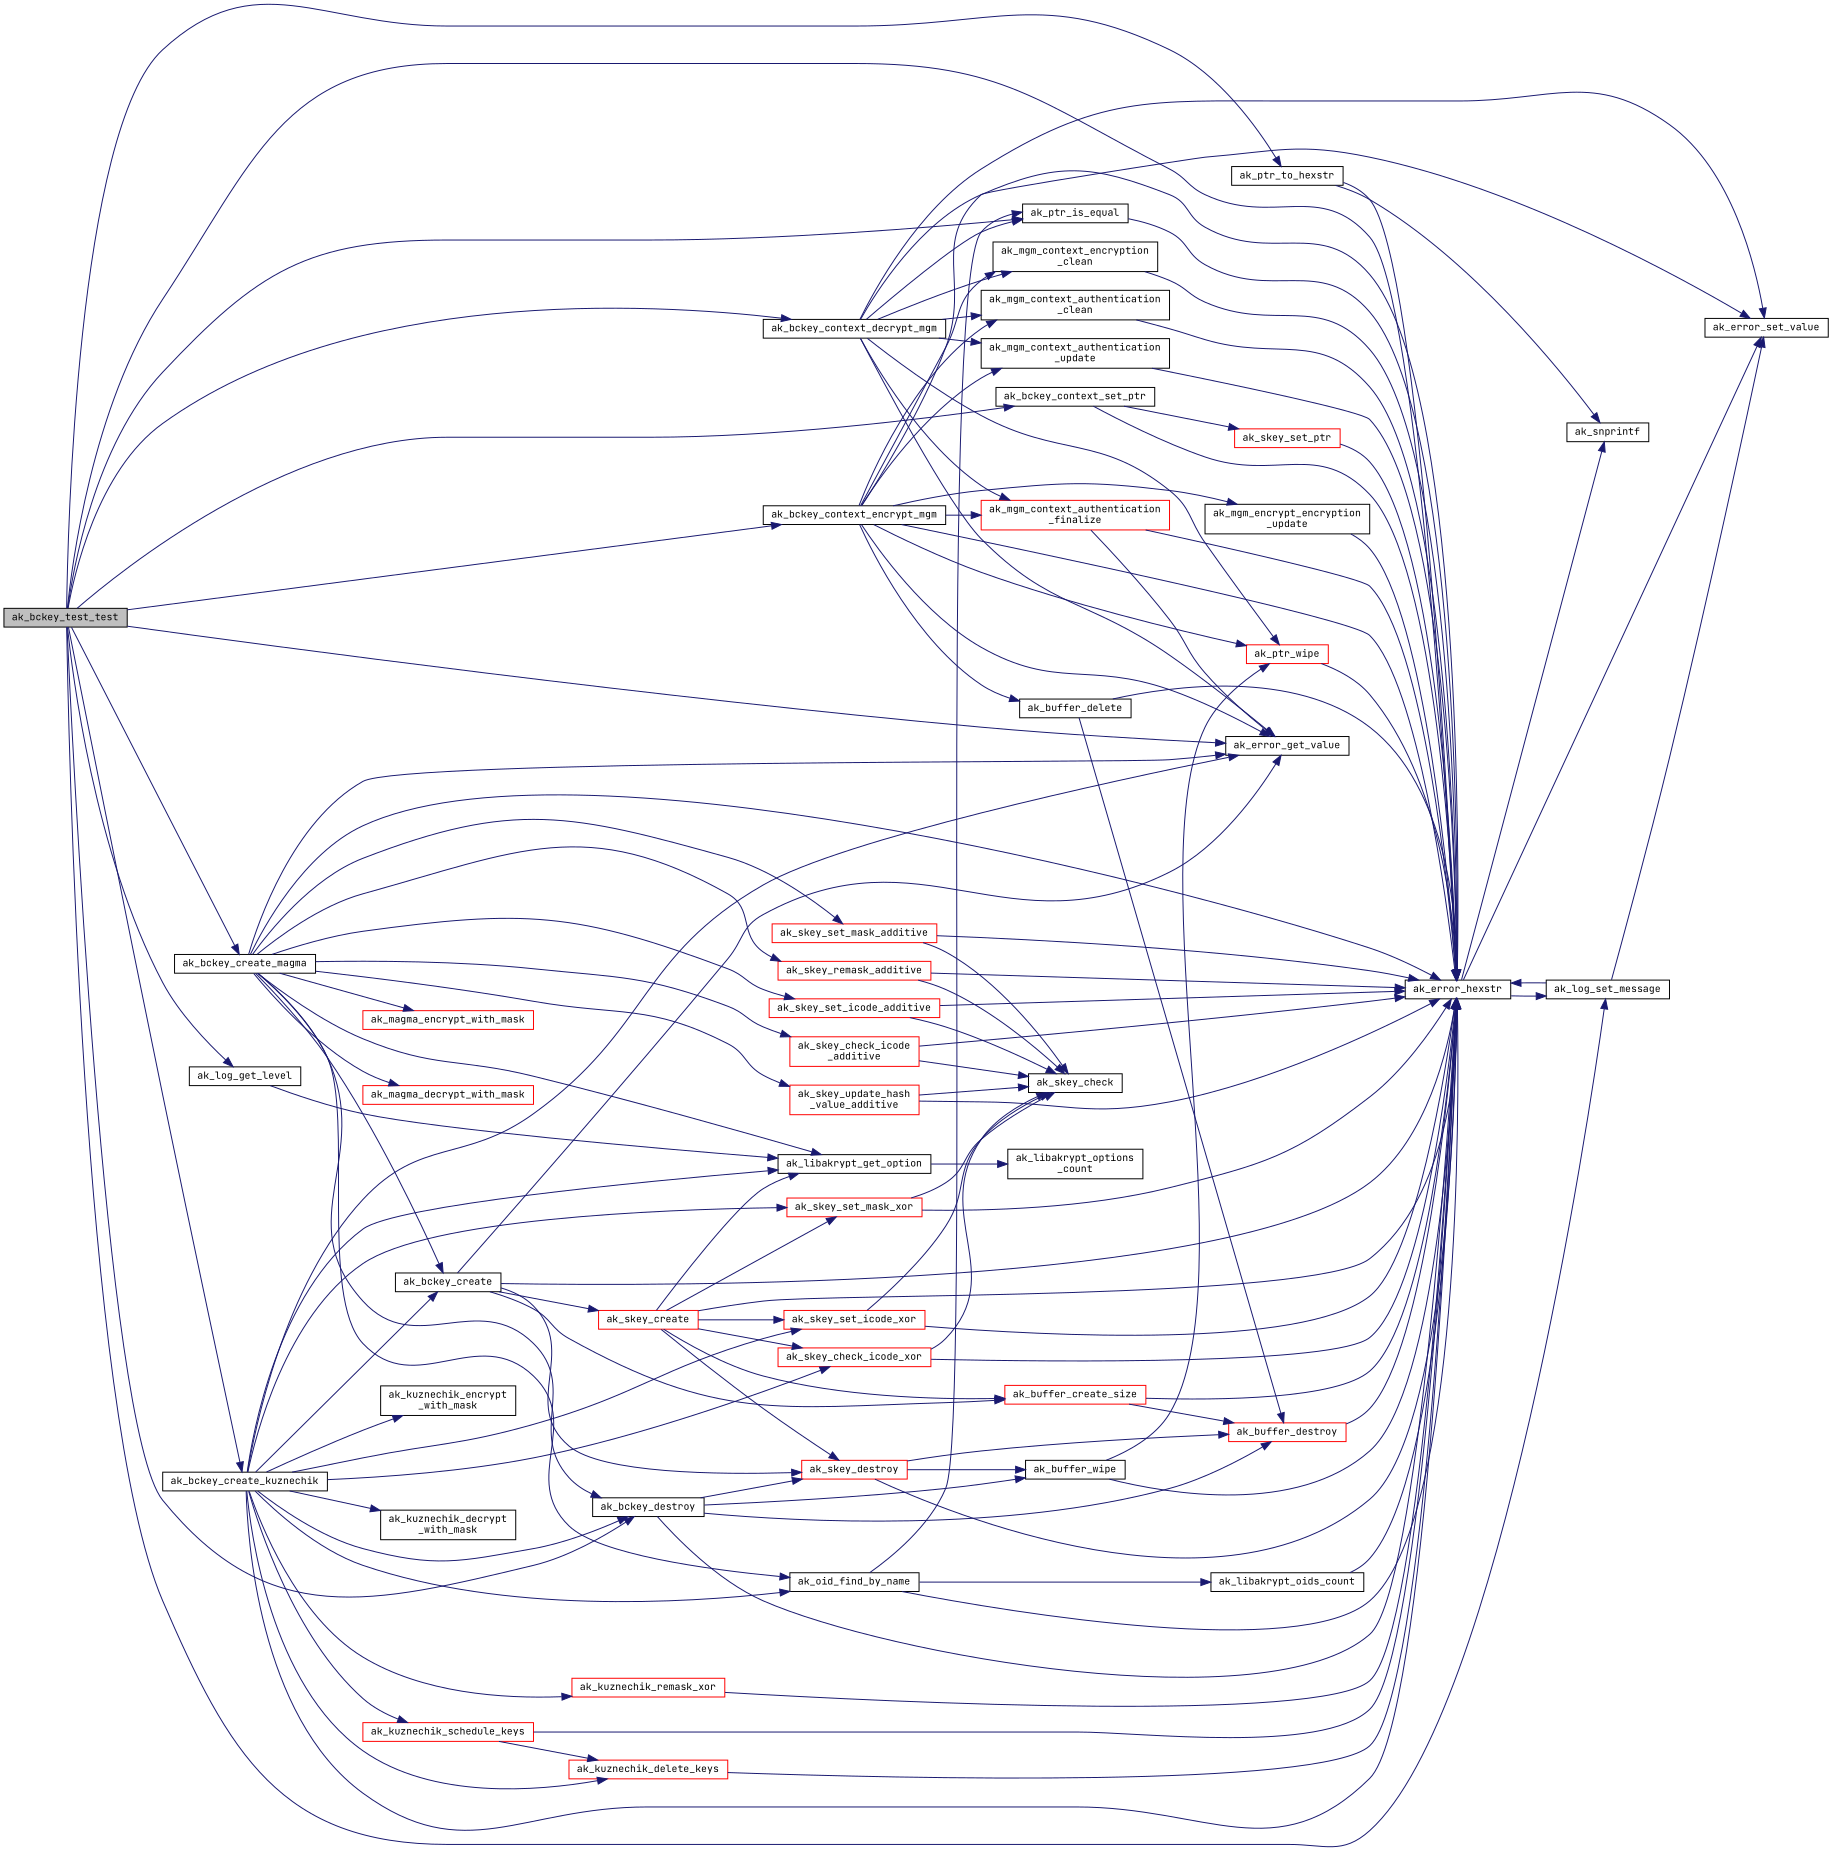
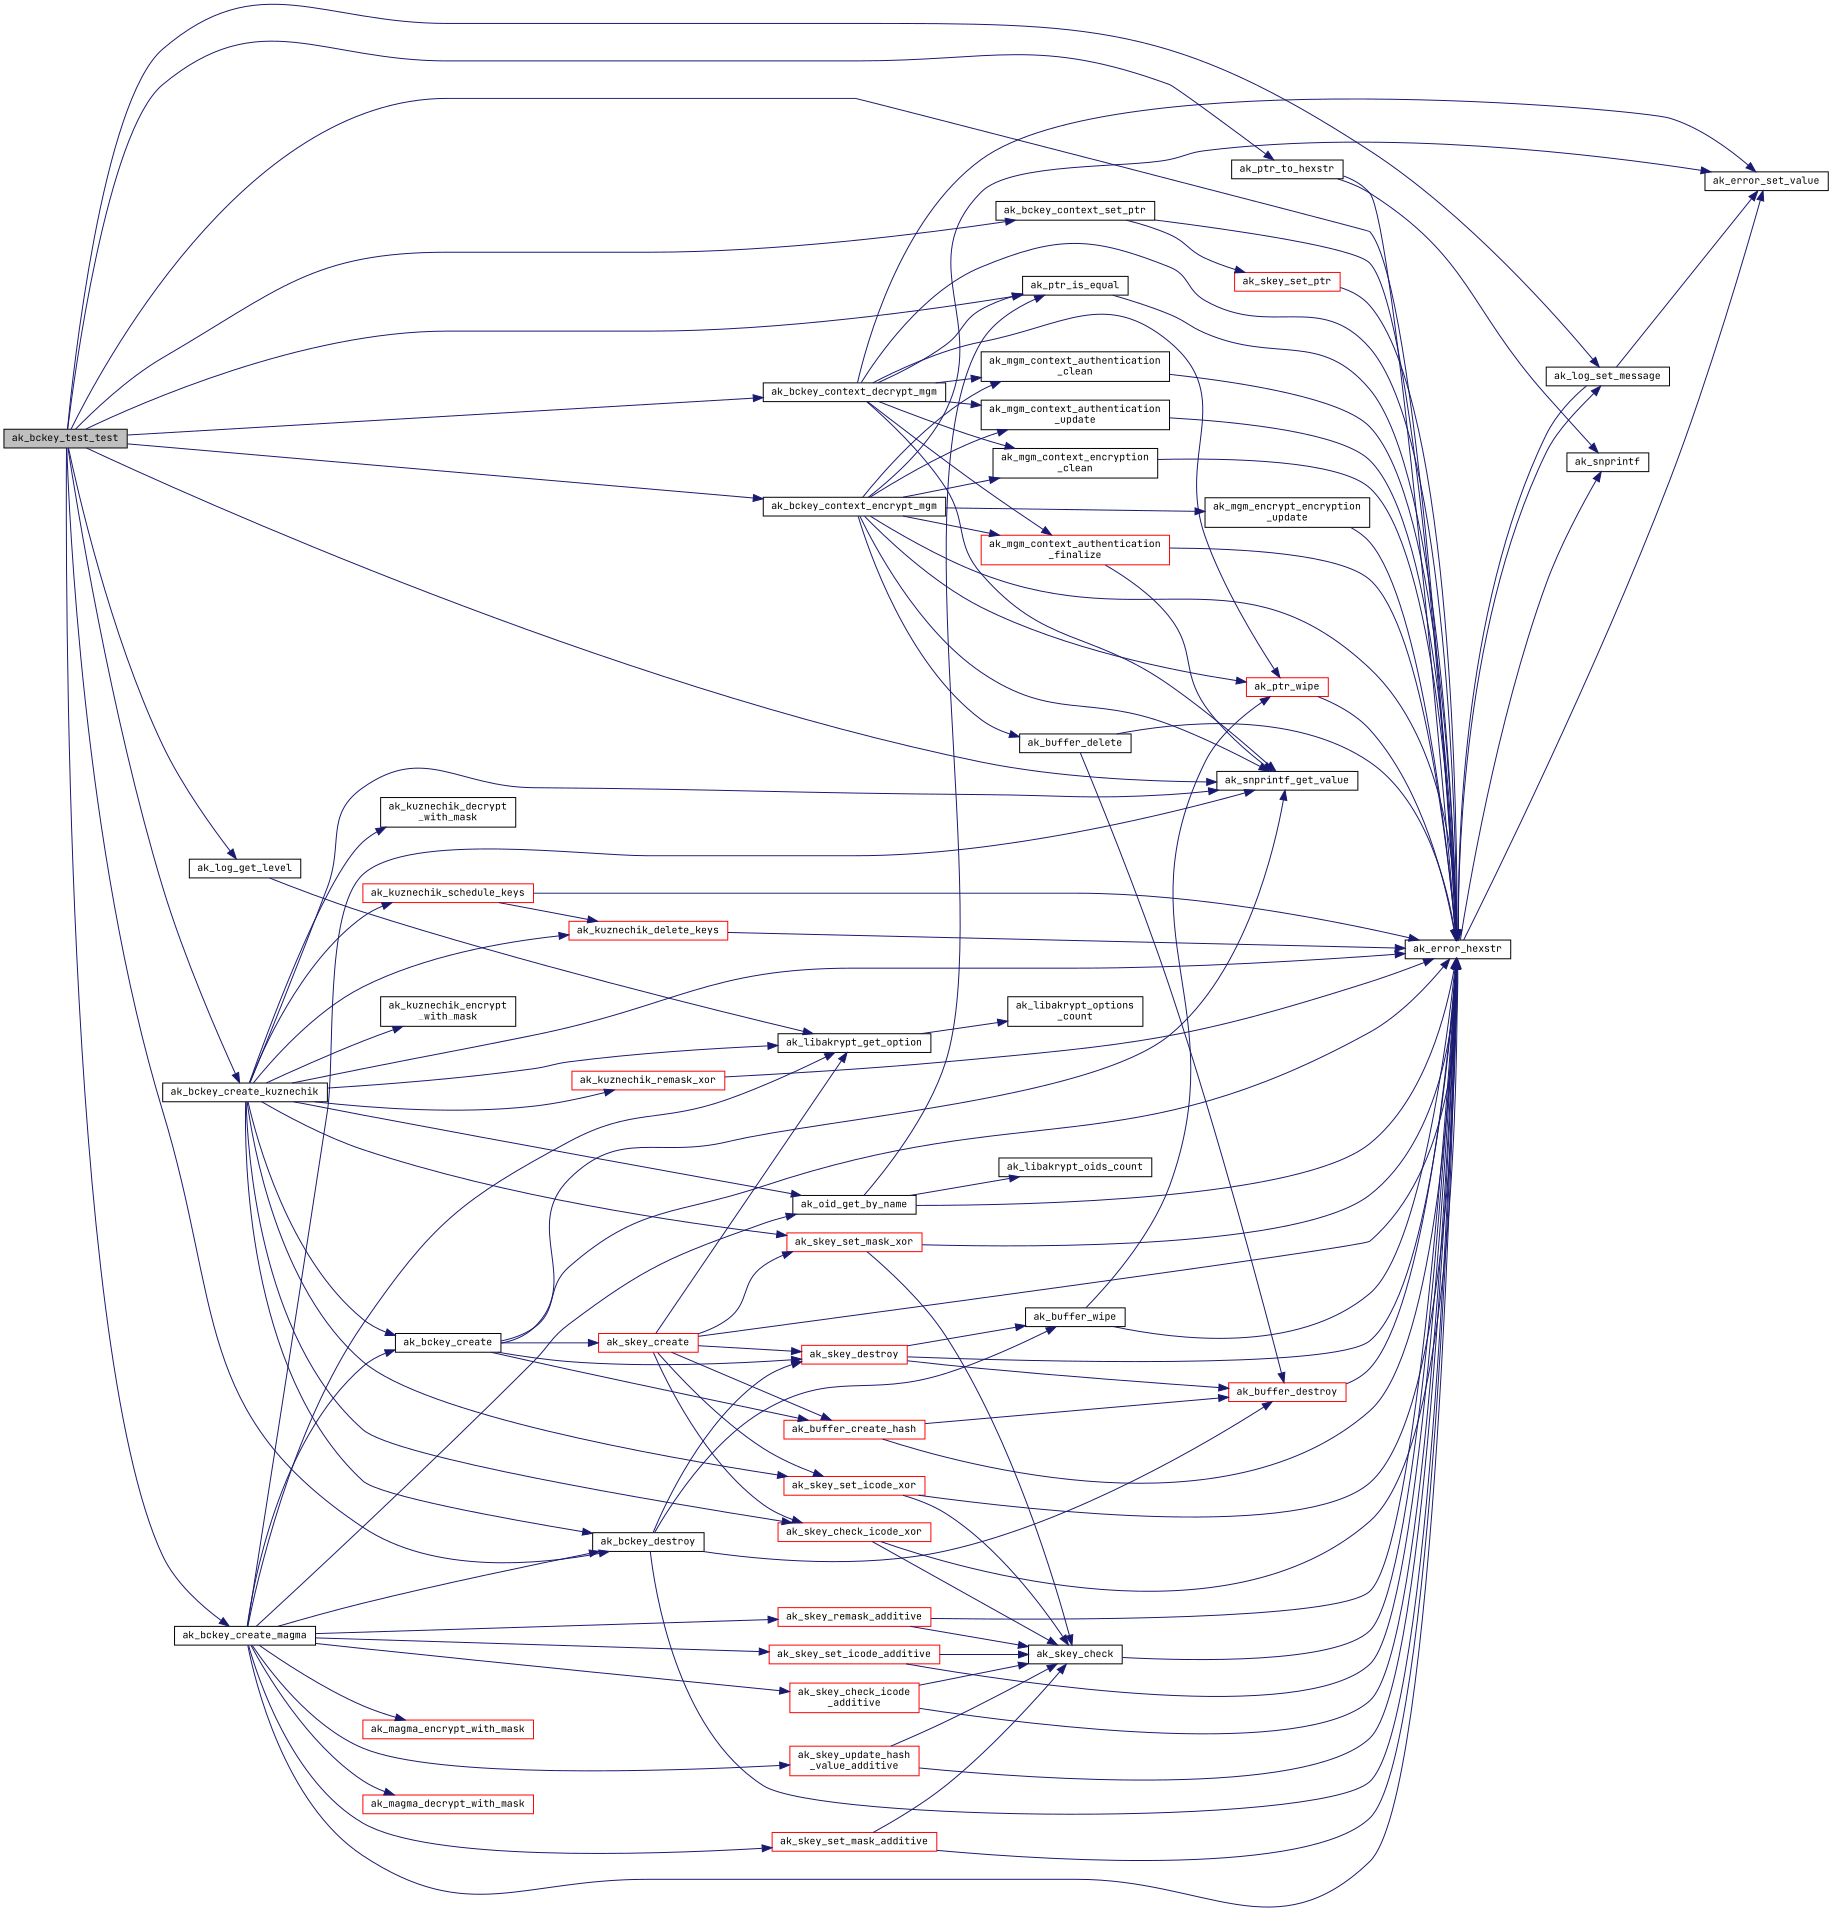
(1287, 746) -> (1287, 781)
(1438, 1301) -> (1399, 1542)
(1075, 1395) -> (854, 1430)
(854, 1582) -> (854, 1205)
